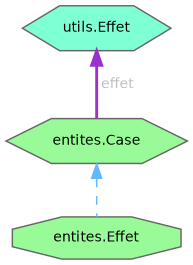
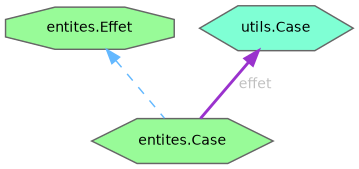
(97, 28) -> (276, 28)
(97, 198) -> (140, 89)
